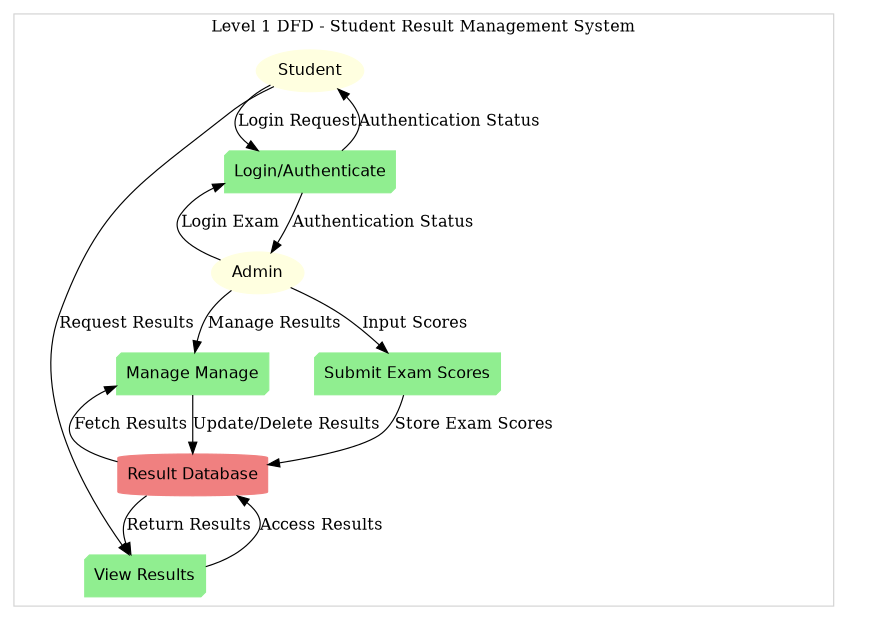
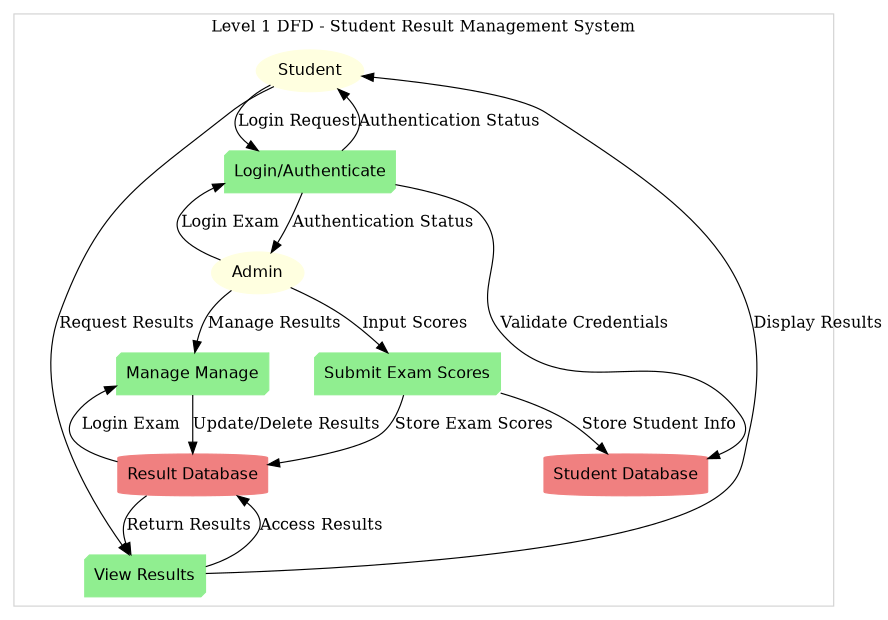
(131, 424) -> (131, 424)
none -> (742, 464)
none -> (626, 475)
